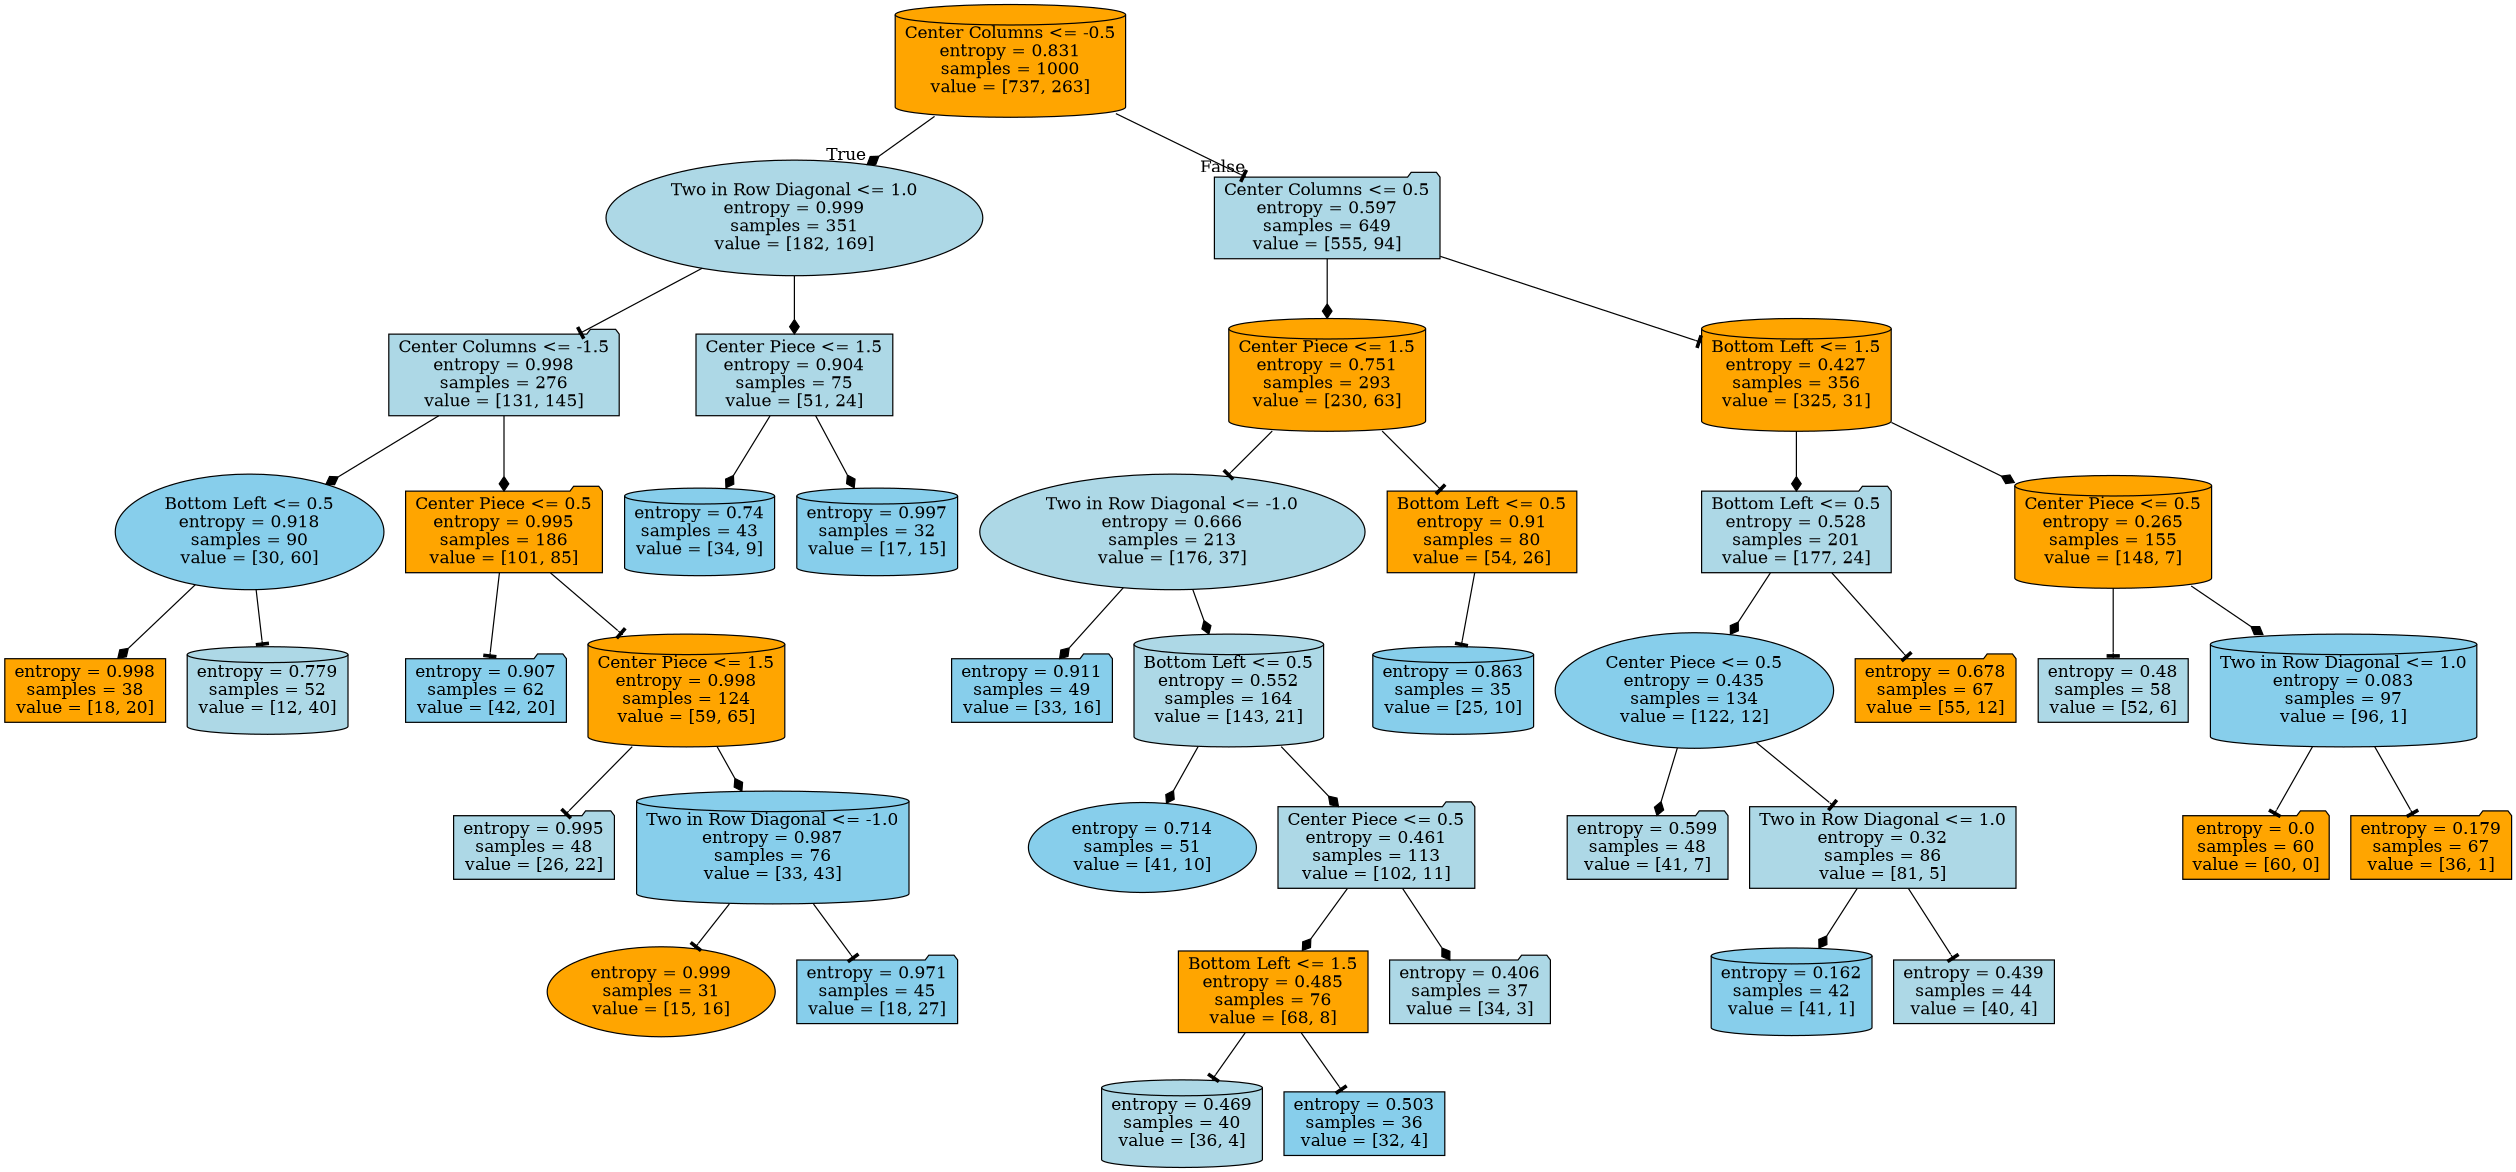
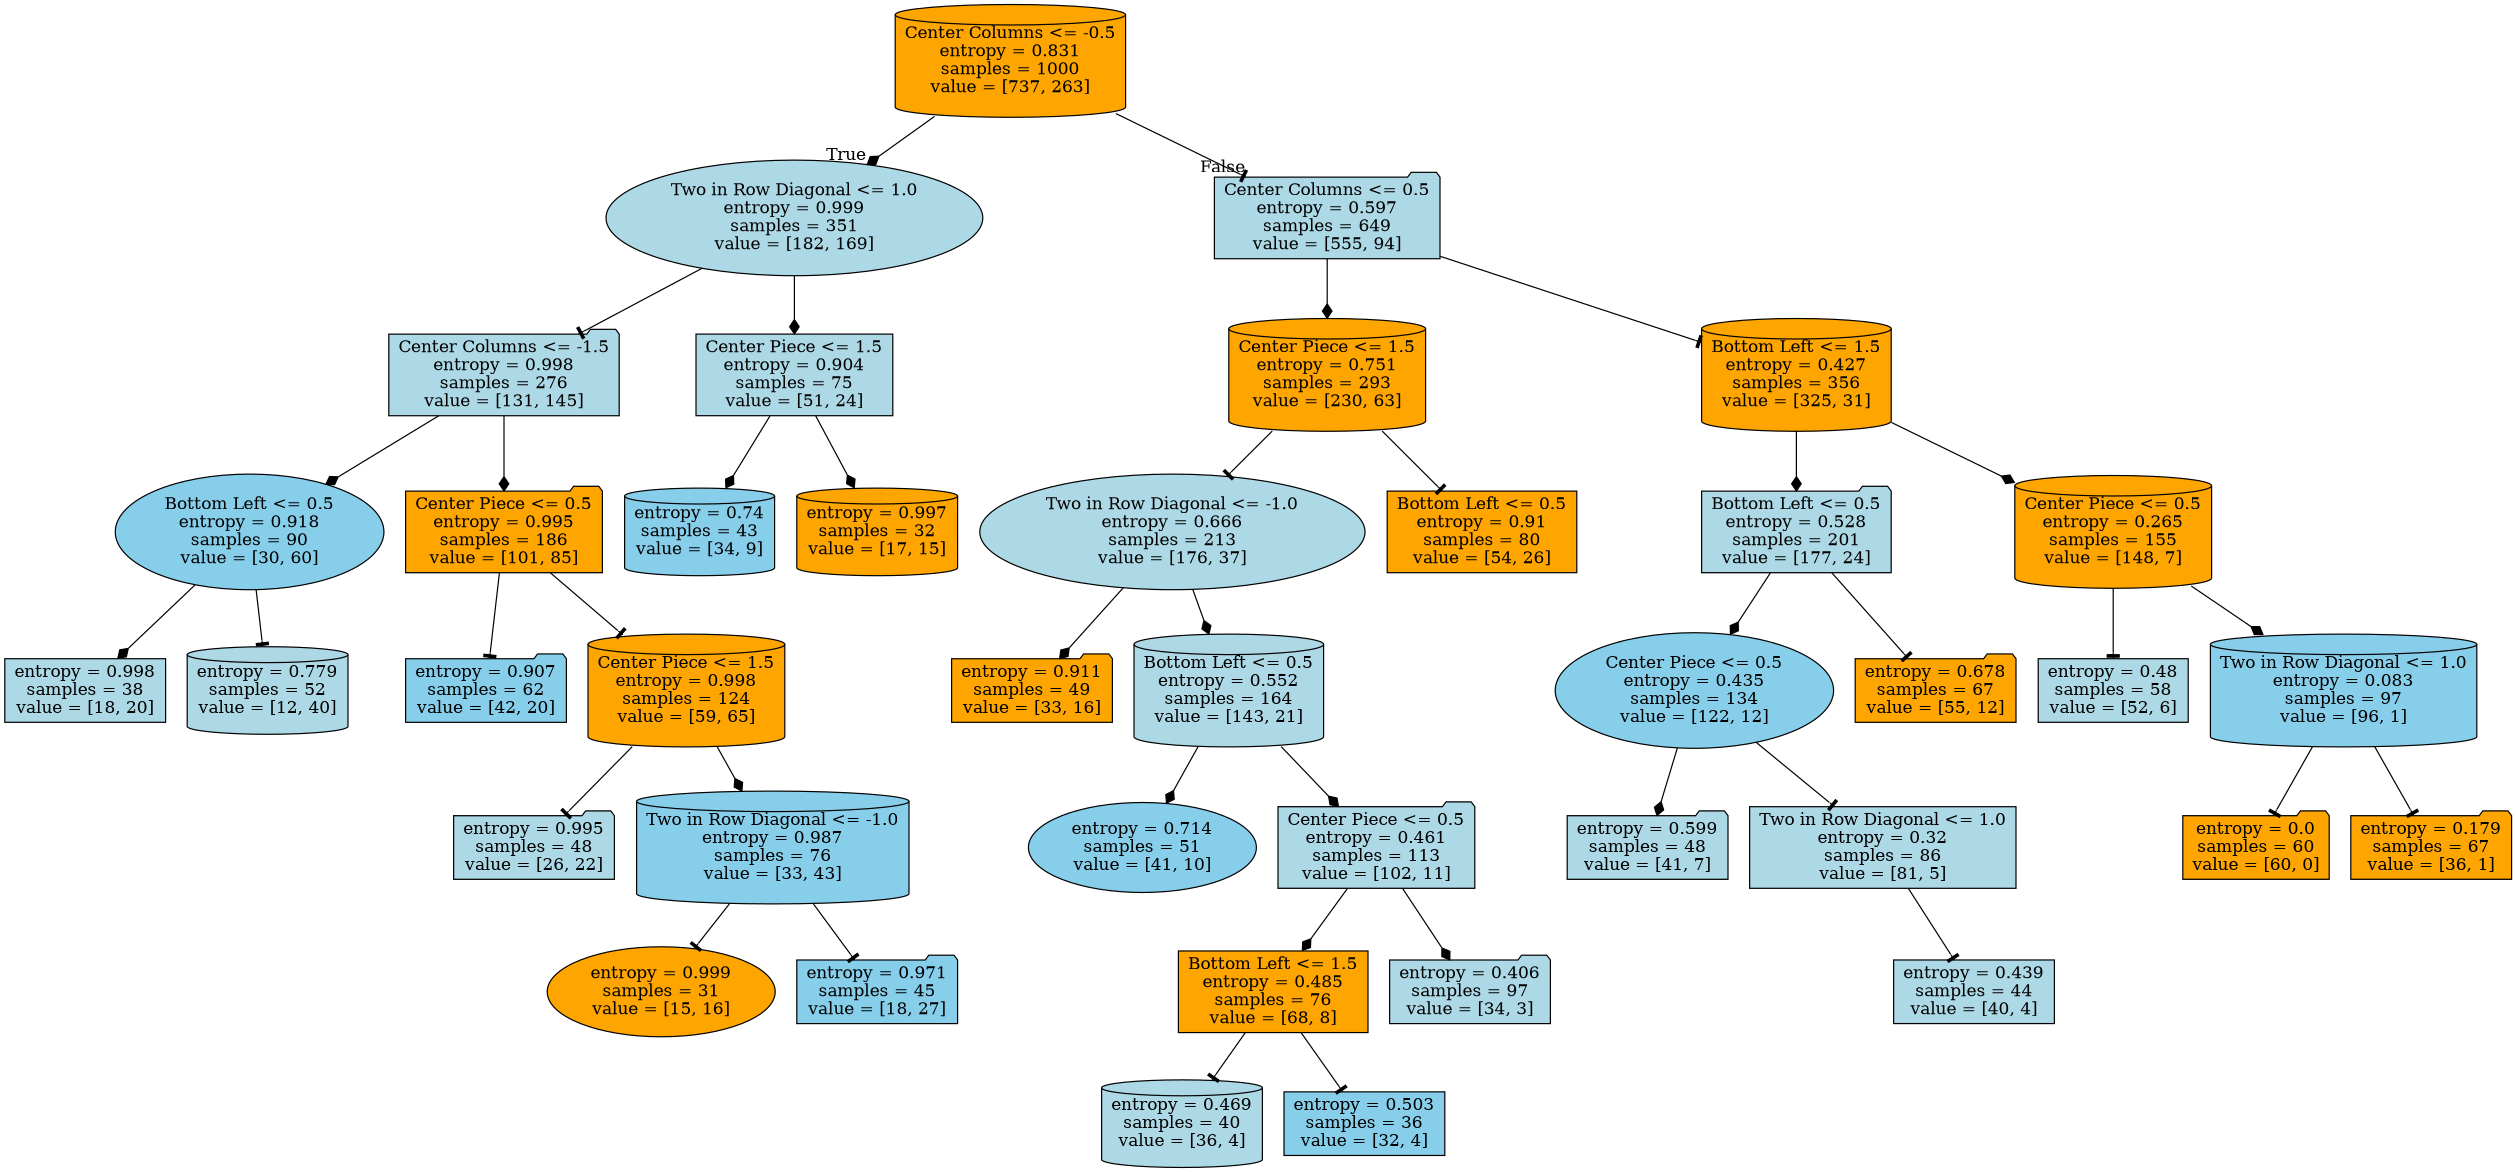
(877, 532) -> (877, 532)
(85, 691) -> (85, 691)
(1032, 691) -> (1032, 691)
(1453, 691) -> none
(1470, 992) -> (1470, 992)
(1792, 992) -> none
